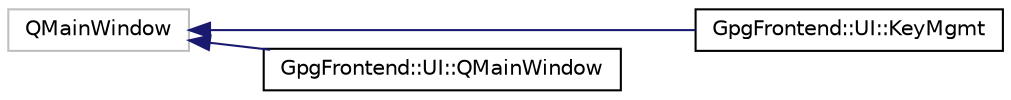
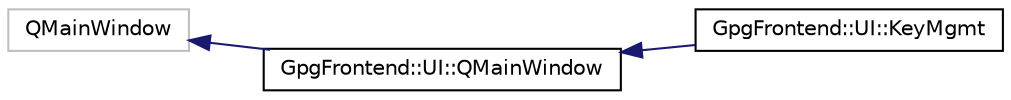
(453, 30) -> (669, 48)
